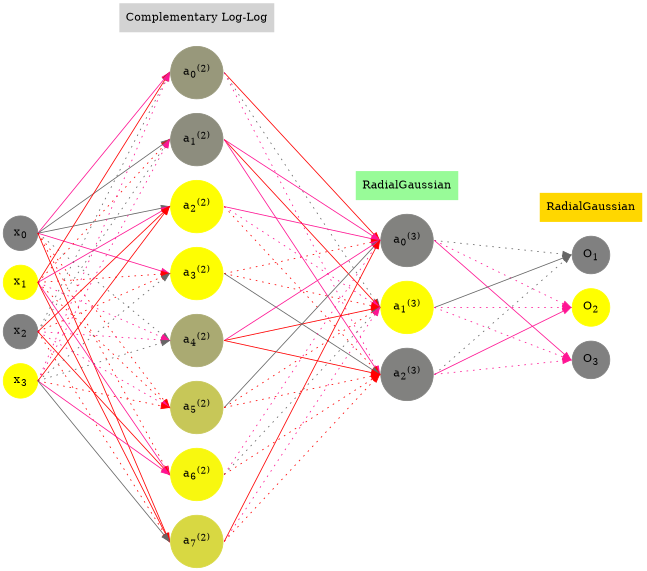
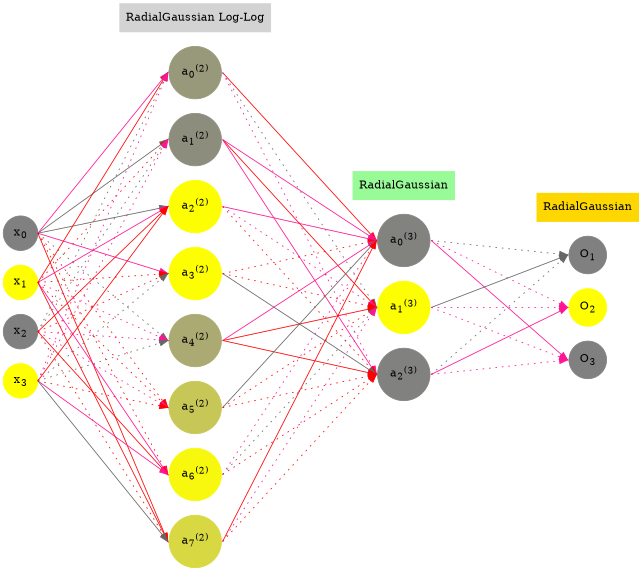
(197, 18) -> (195, 18)
